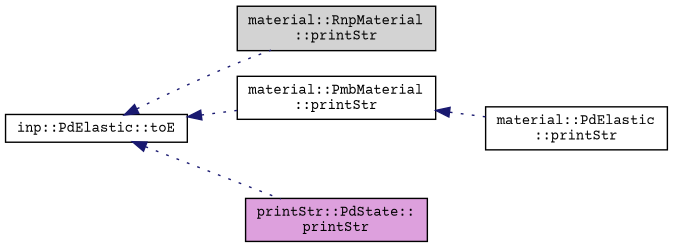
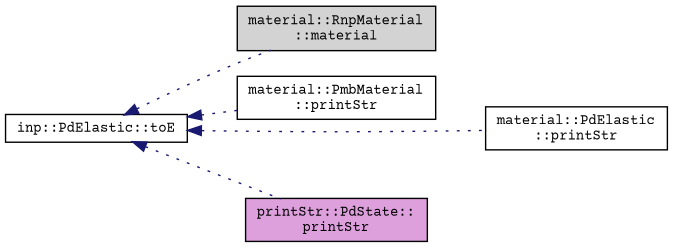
(336, 28) -> (336, 28)
(468, 115) -> (344, 132)
